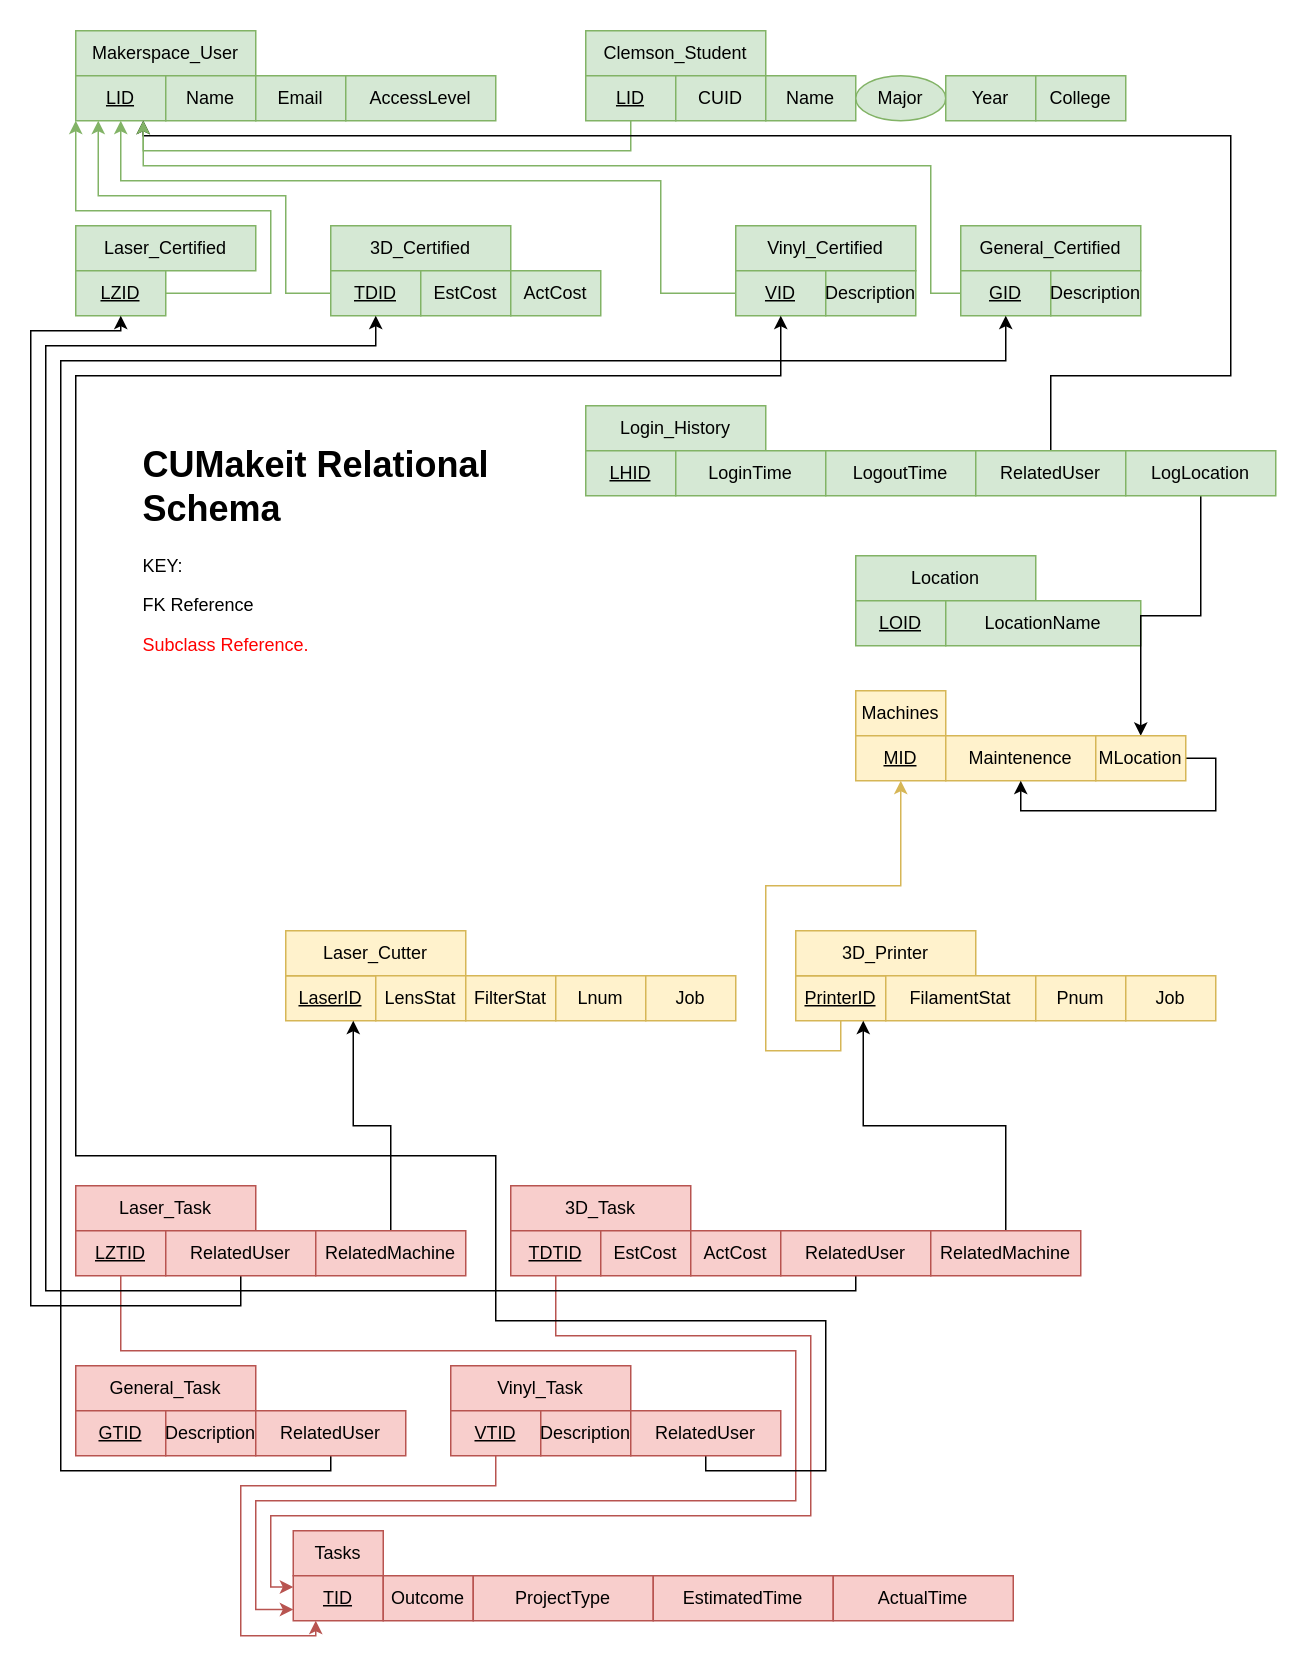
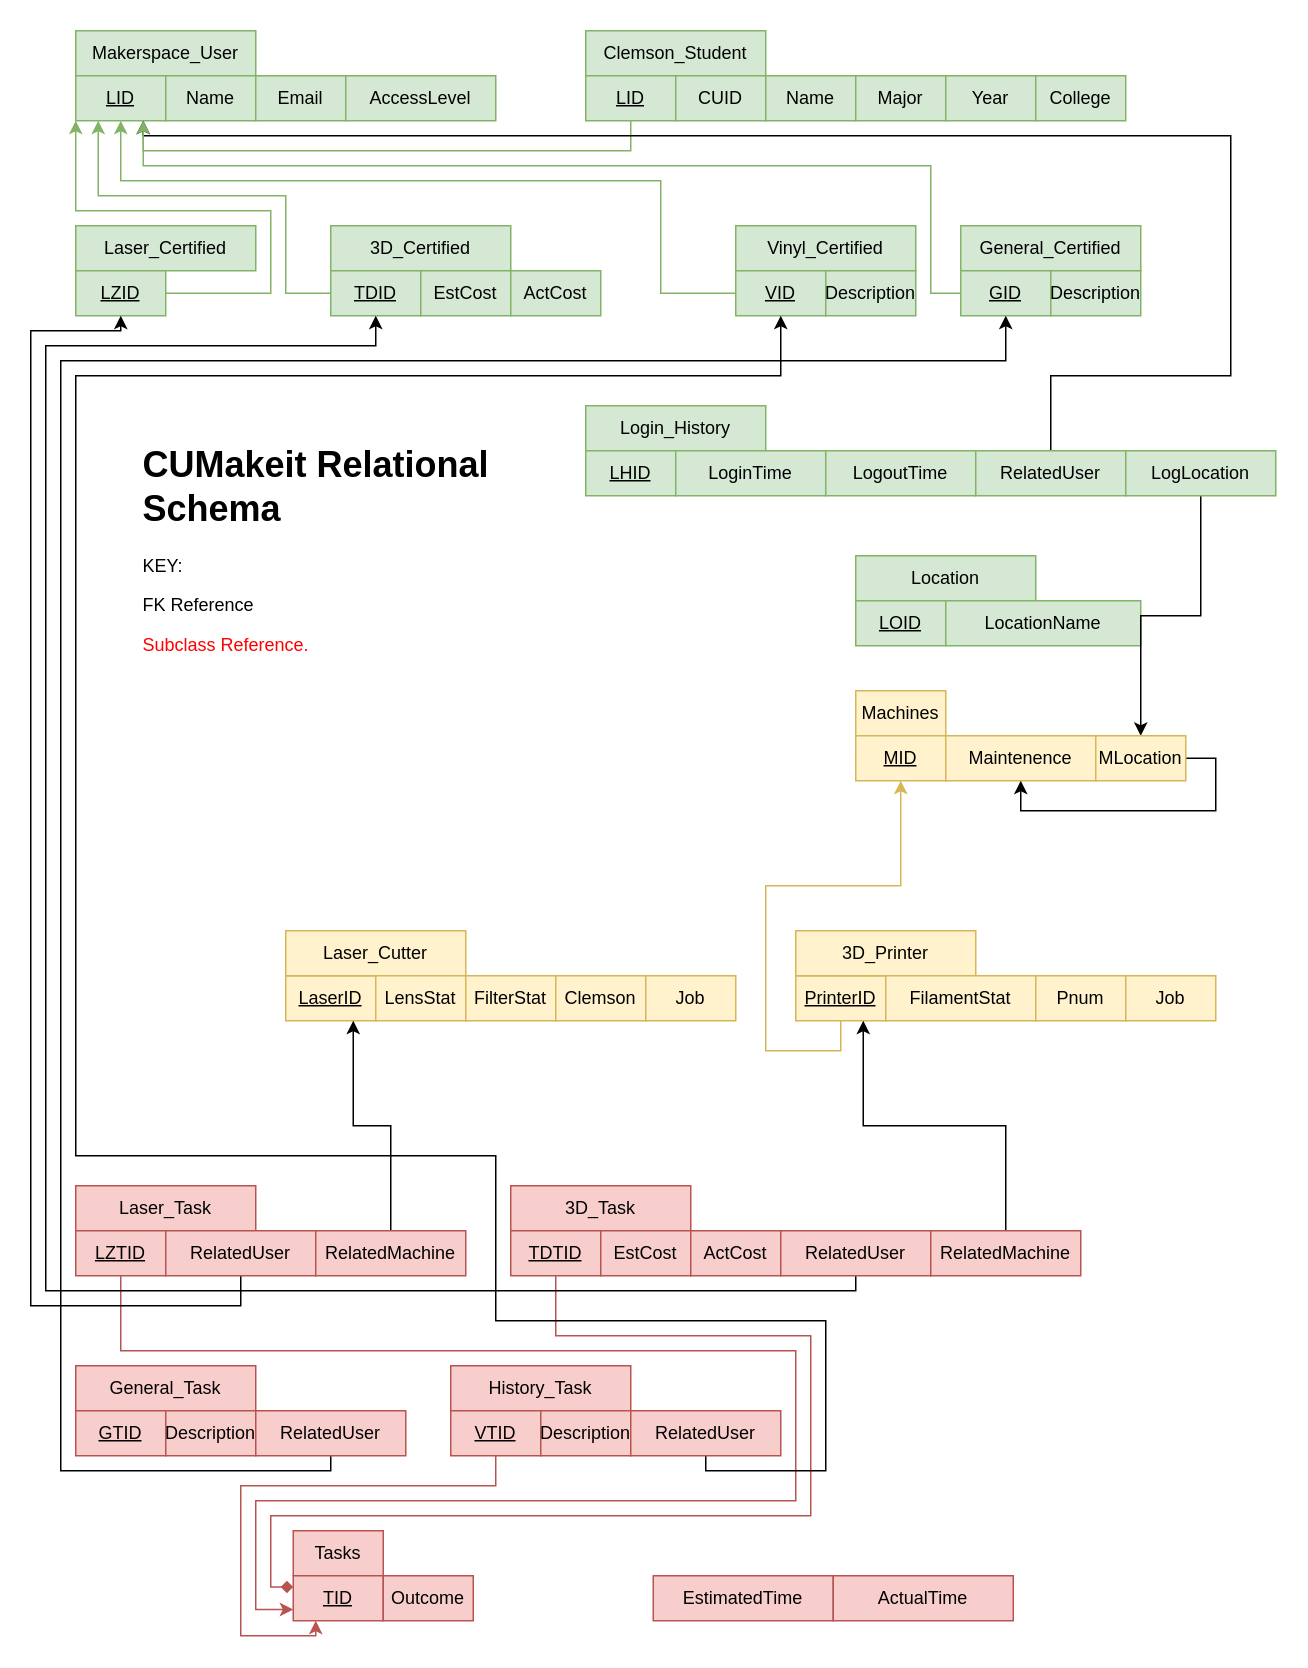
(901, 98) -> (901, 98)
(601, 998) -> (601, 998)
(541, 1388) -> (541, 1388)
(282, 1587) -> (281, 1587)
(563, 1598) -> none
